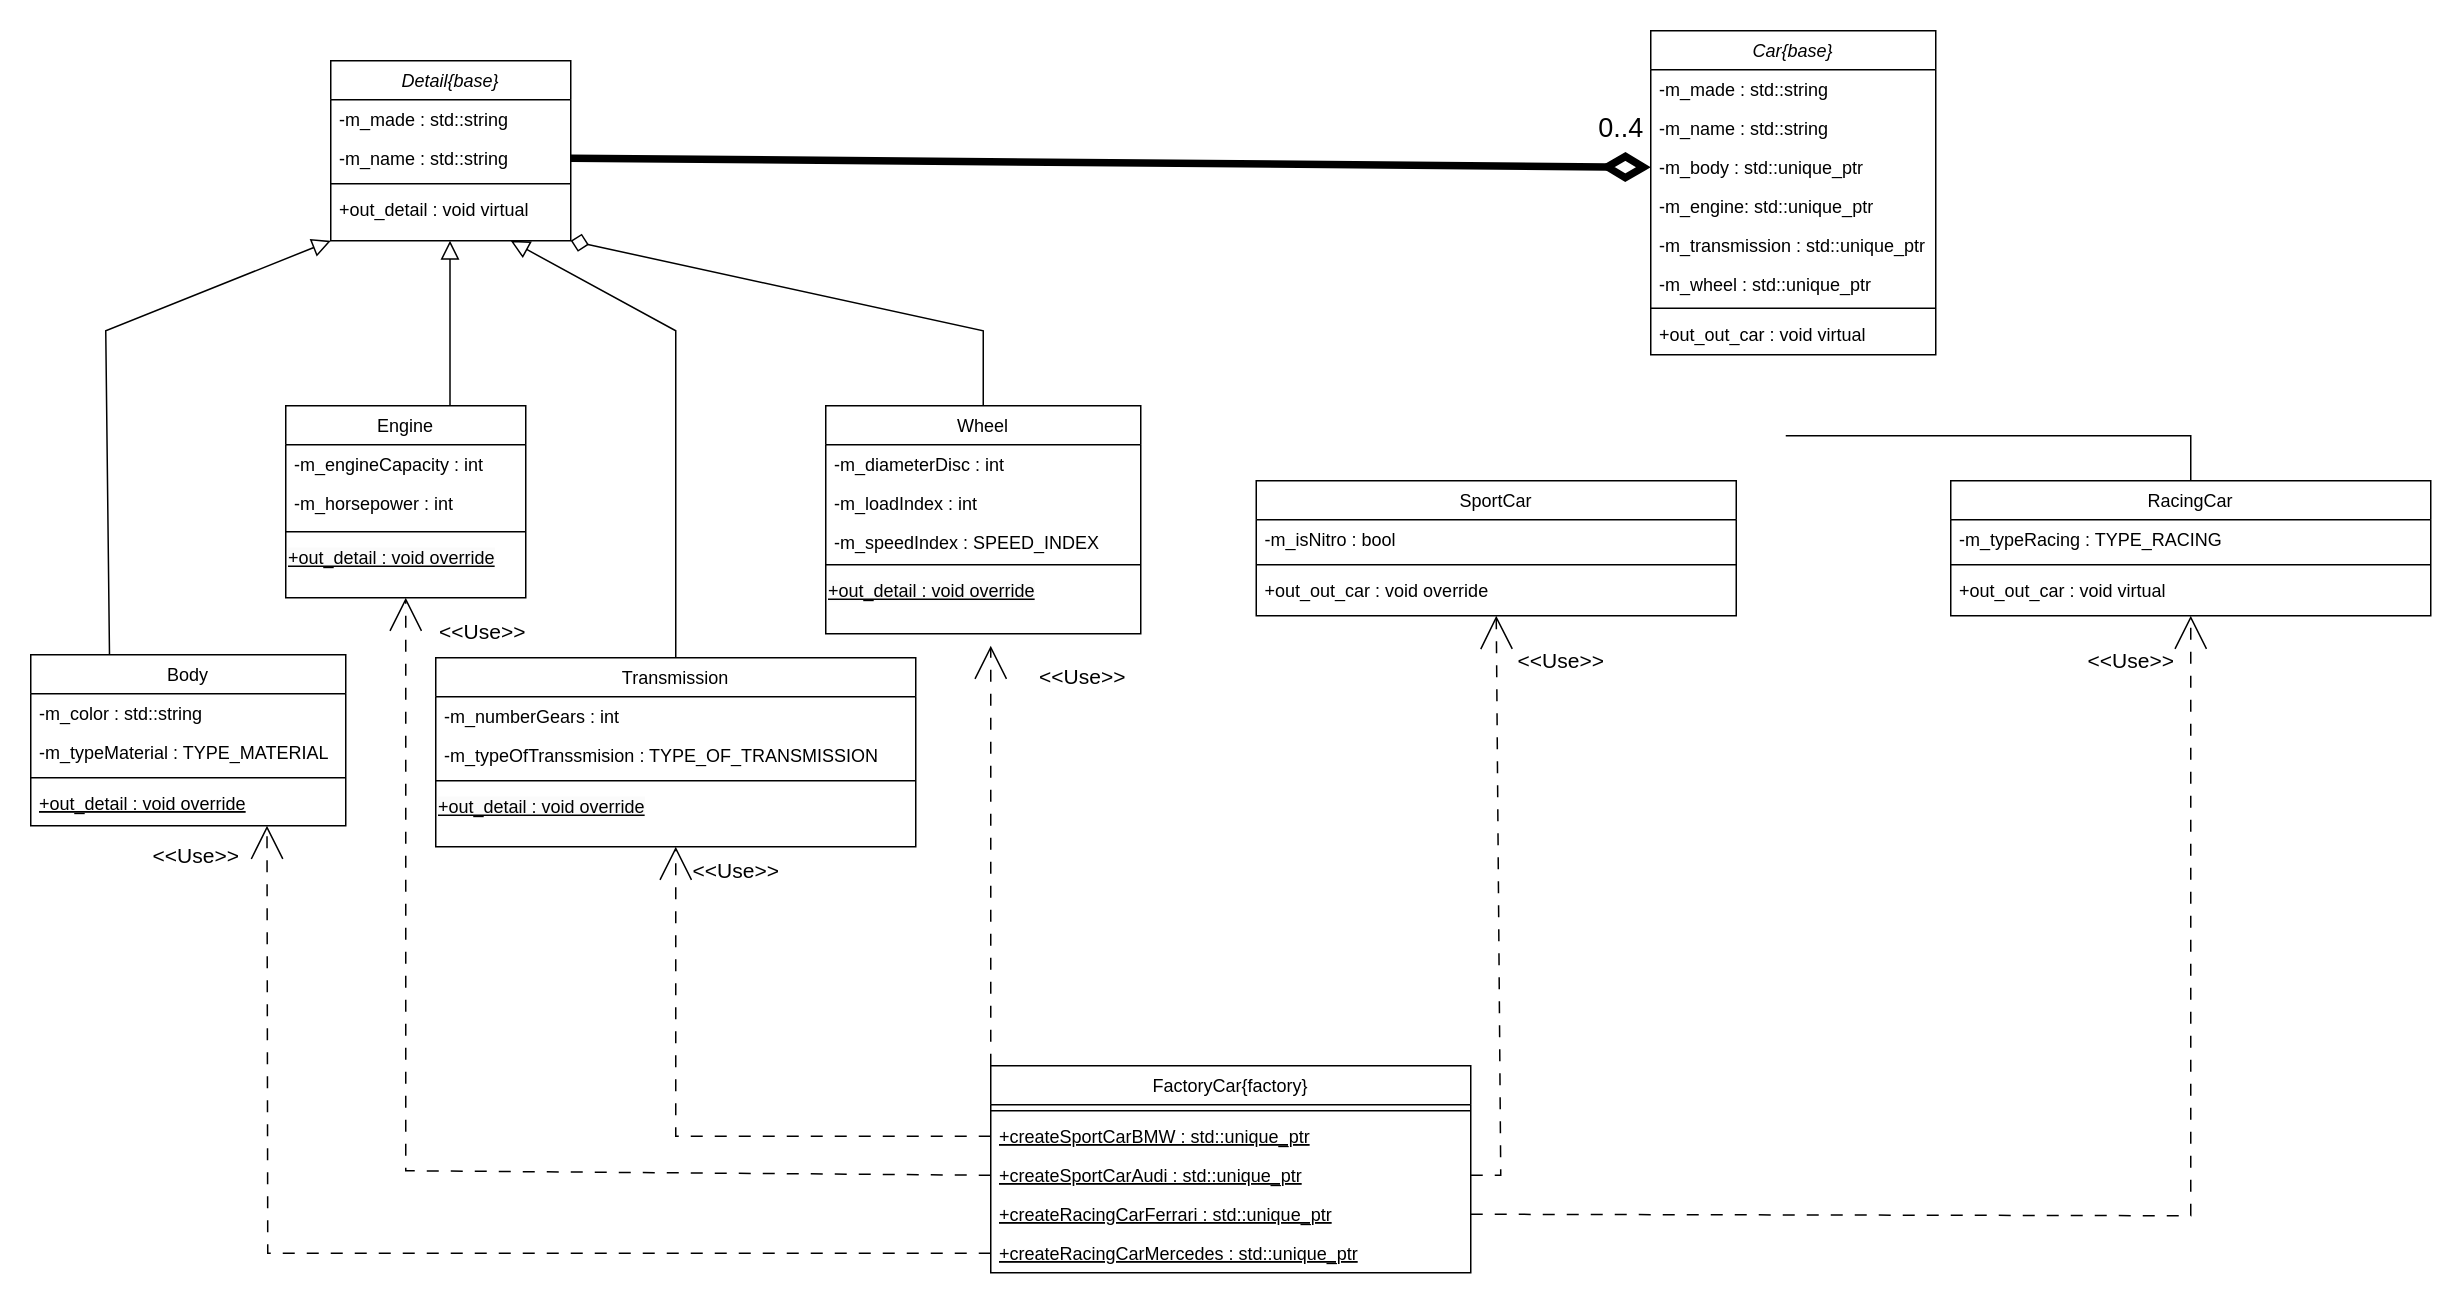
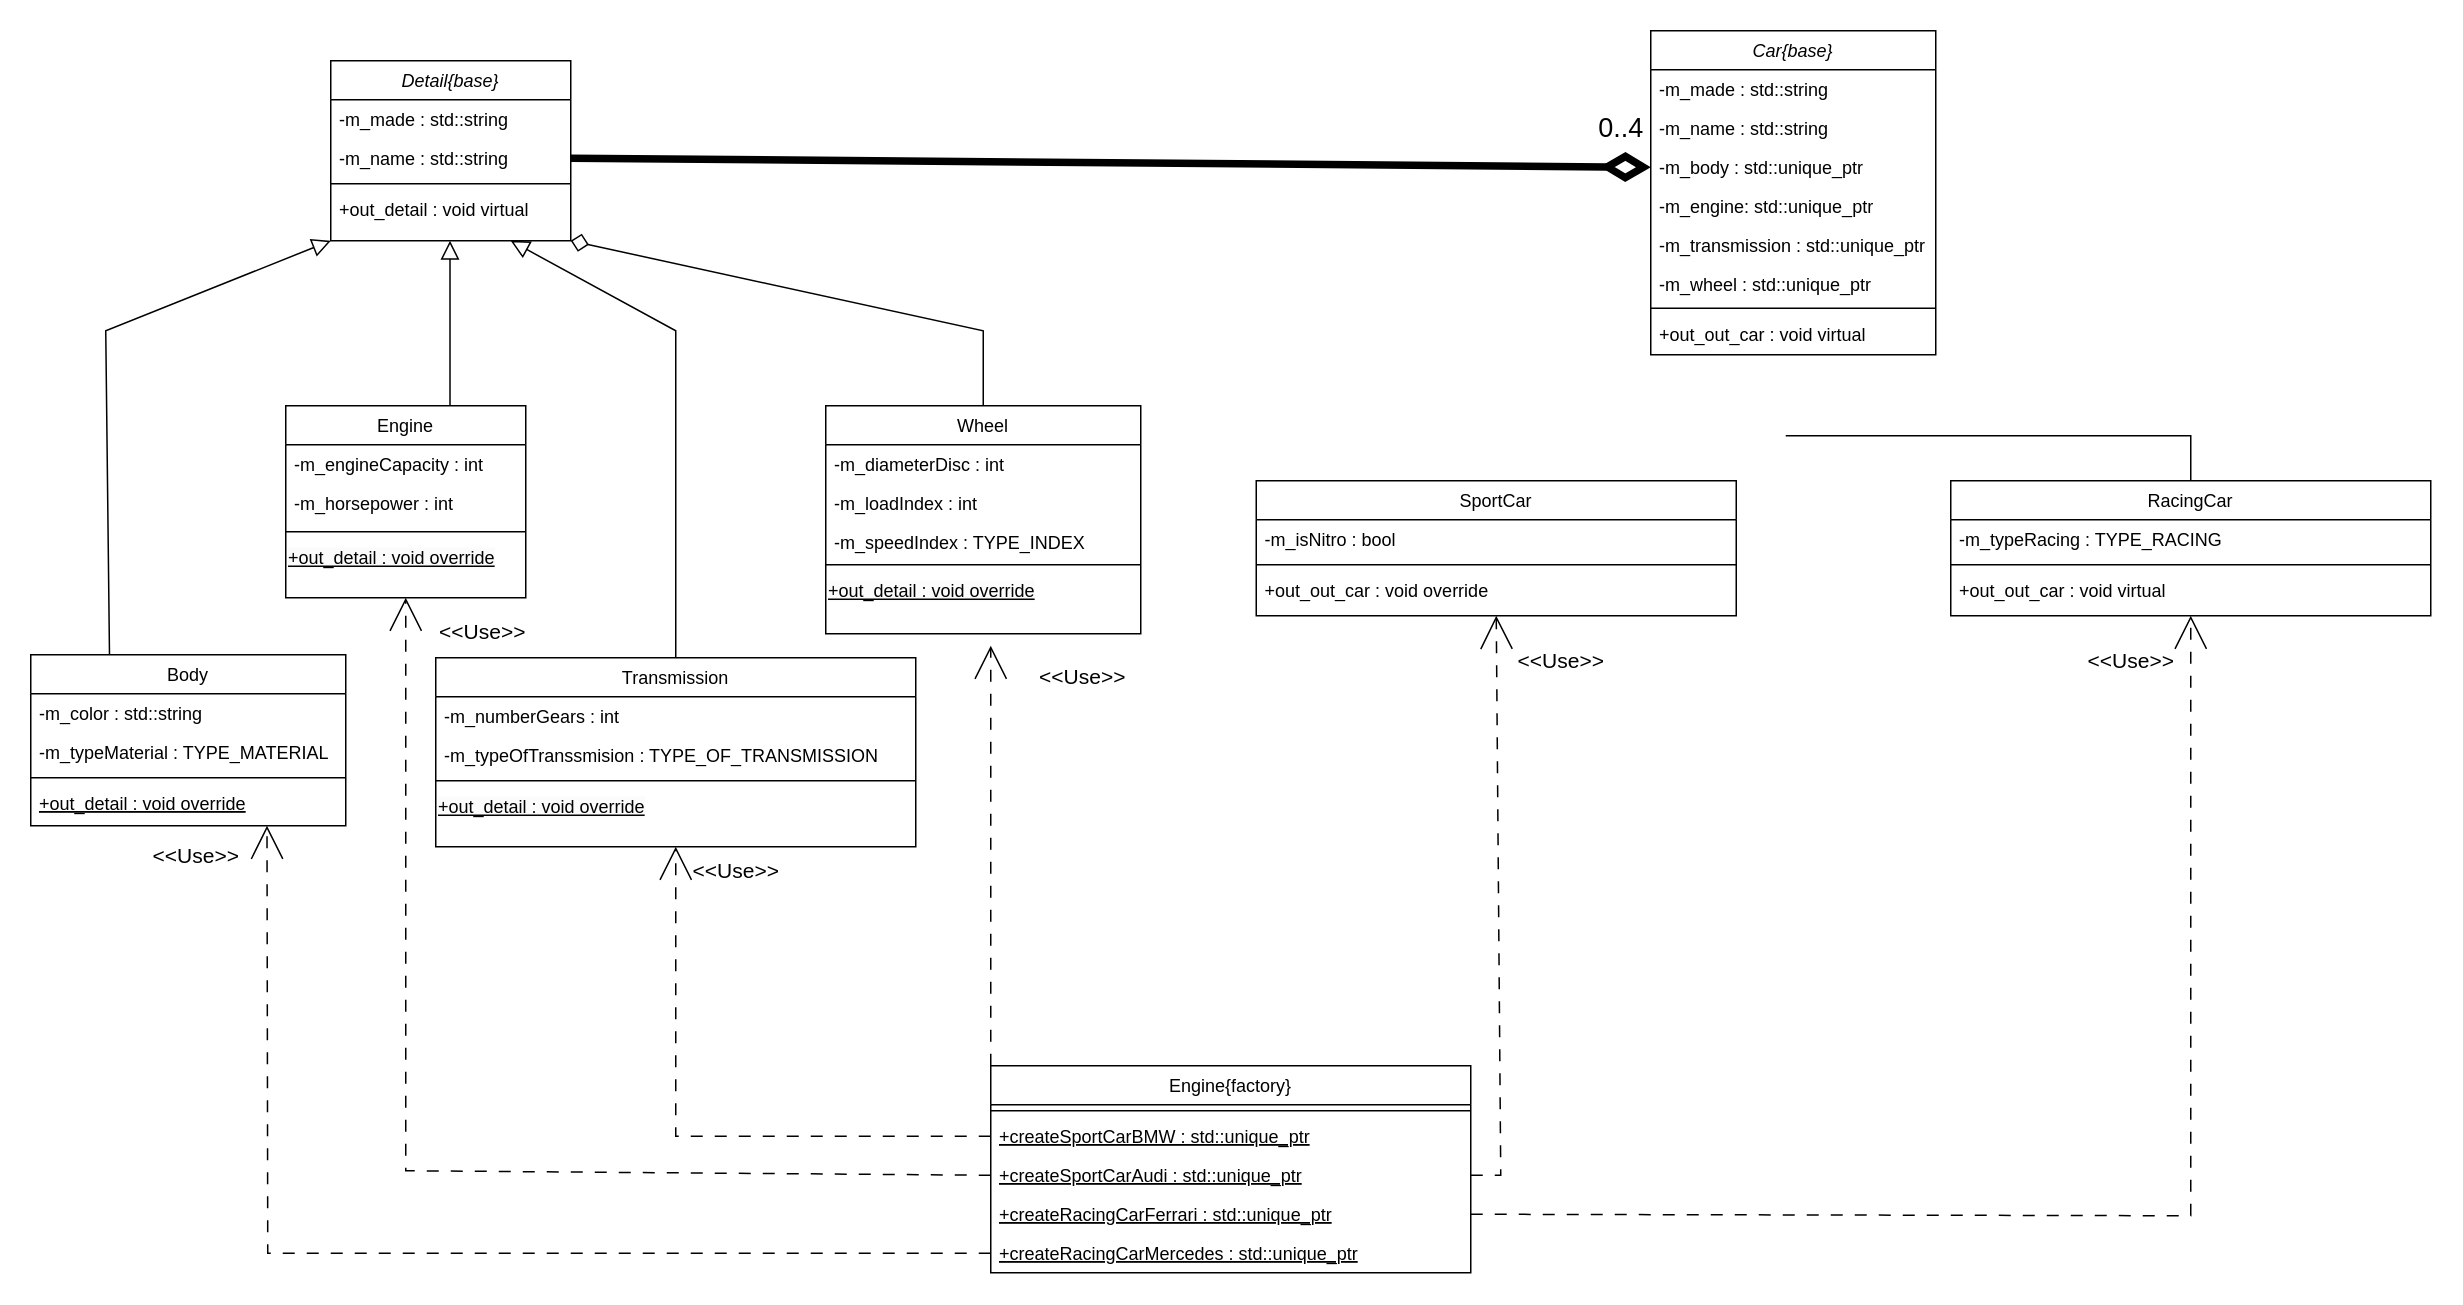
(963, 543) -> (958, 543)
(1230, 1086) -> (1230, 1086)
